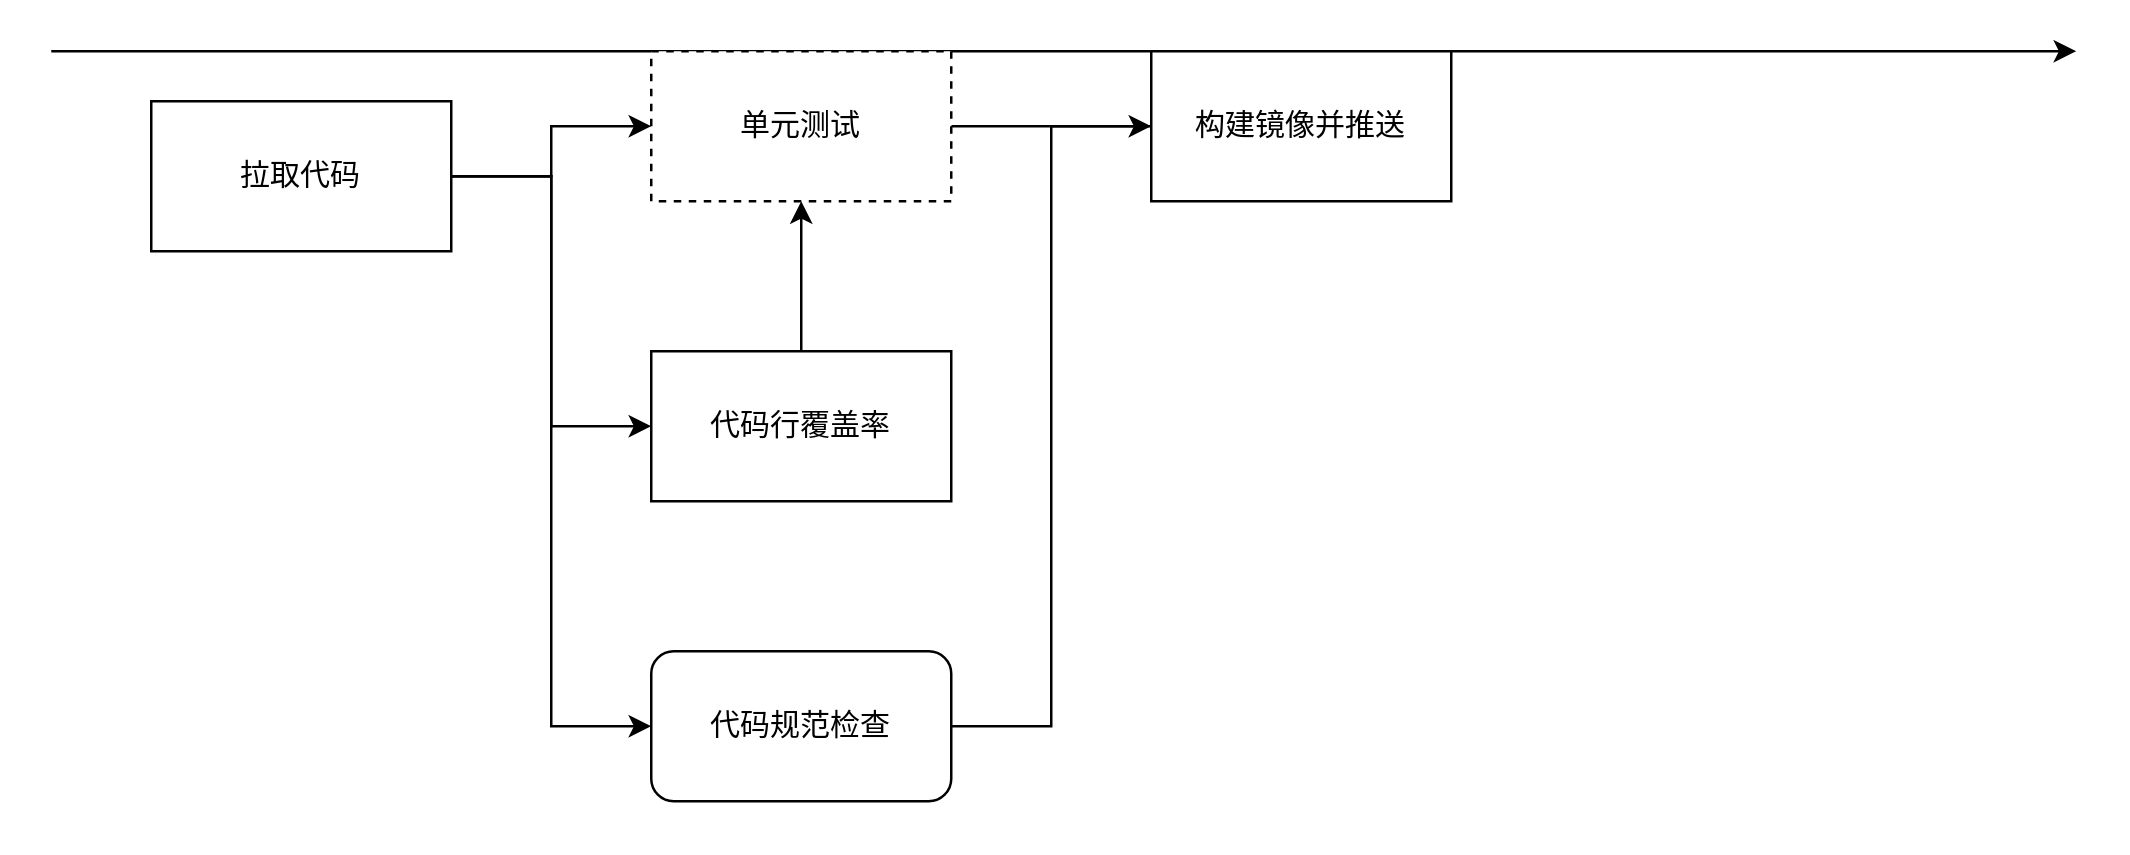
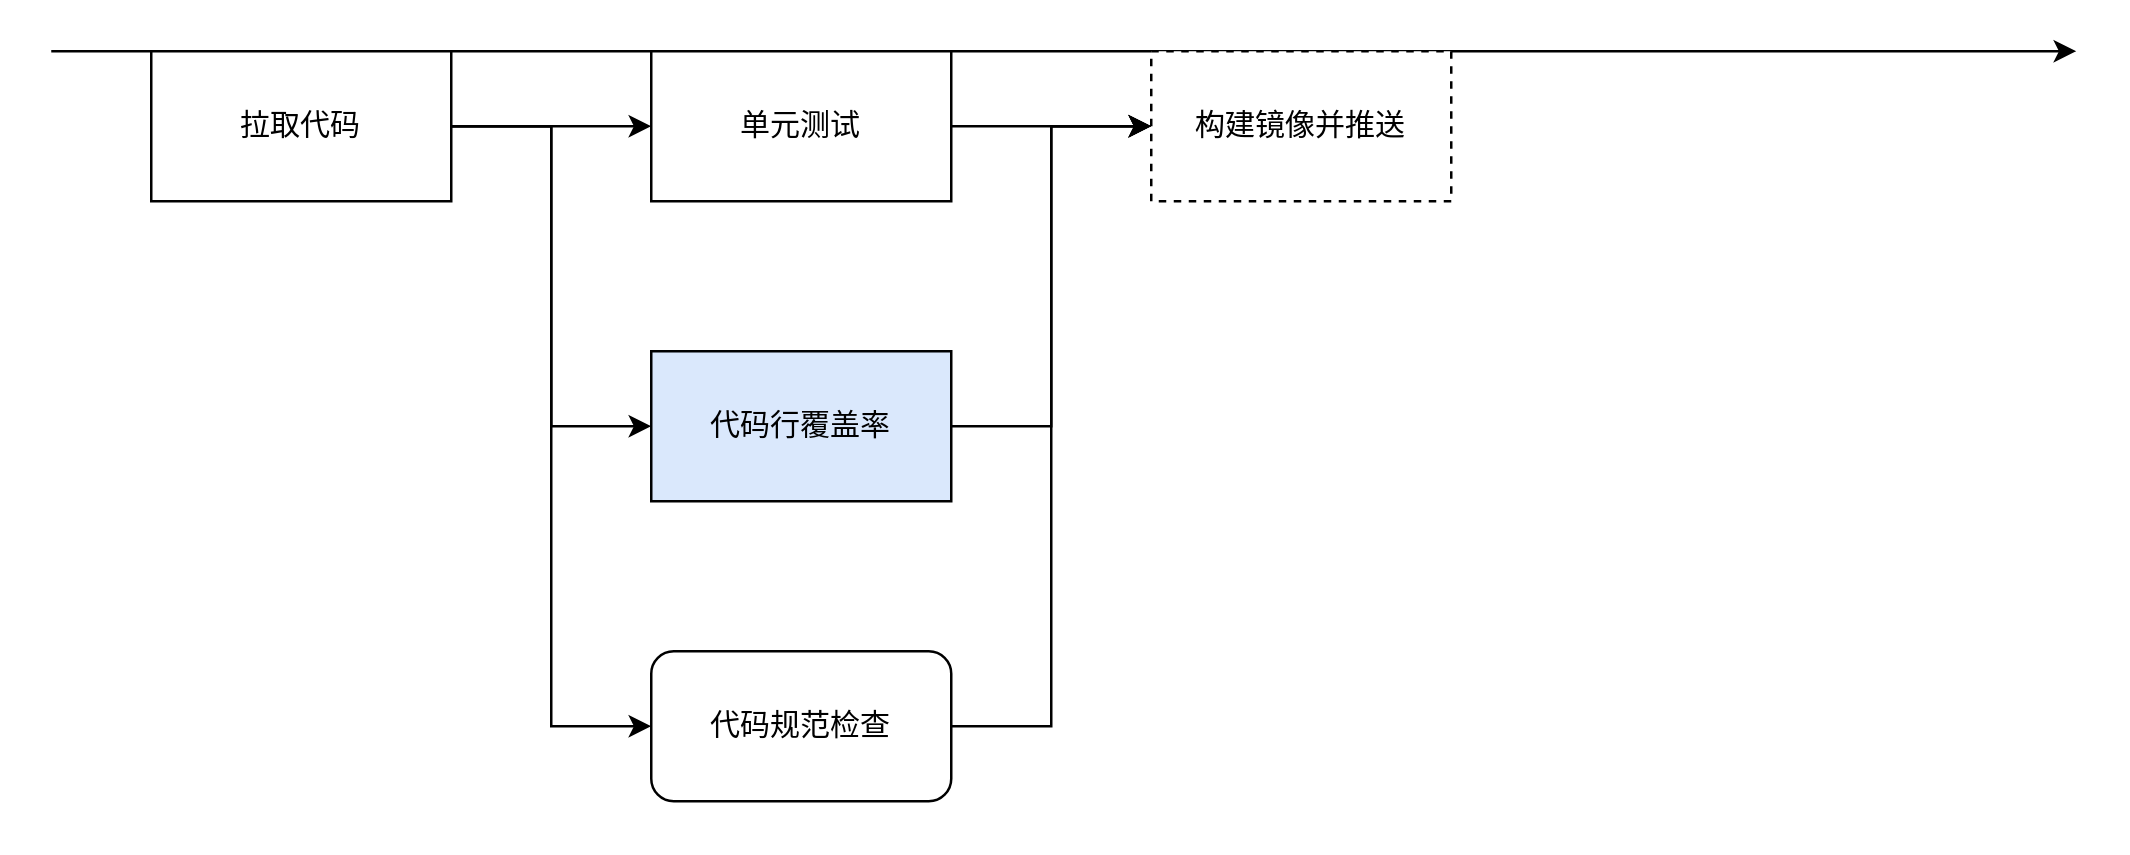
(801, 126) -> (801, 126)
(1149, 126) -> (952, 126)
(1301, 126) -> (1301, 126)
(301, 176) -> (301, 126)
(801, 284) -> (998, 426)
(801, 426) -> (801, 426)
